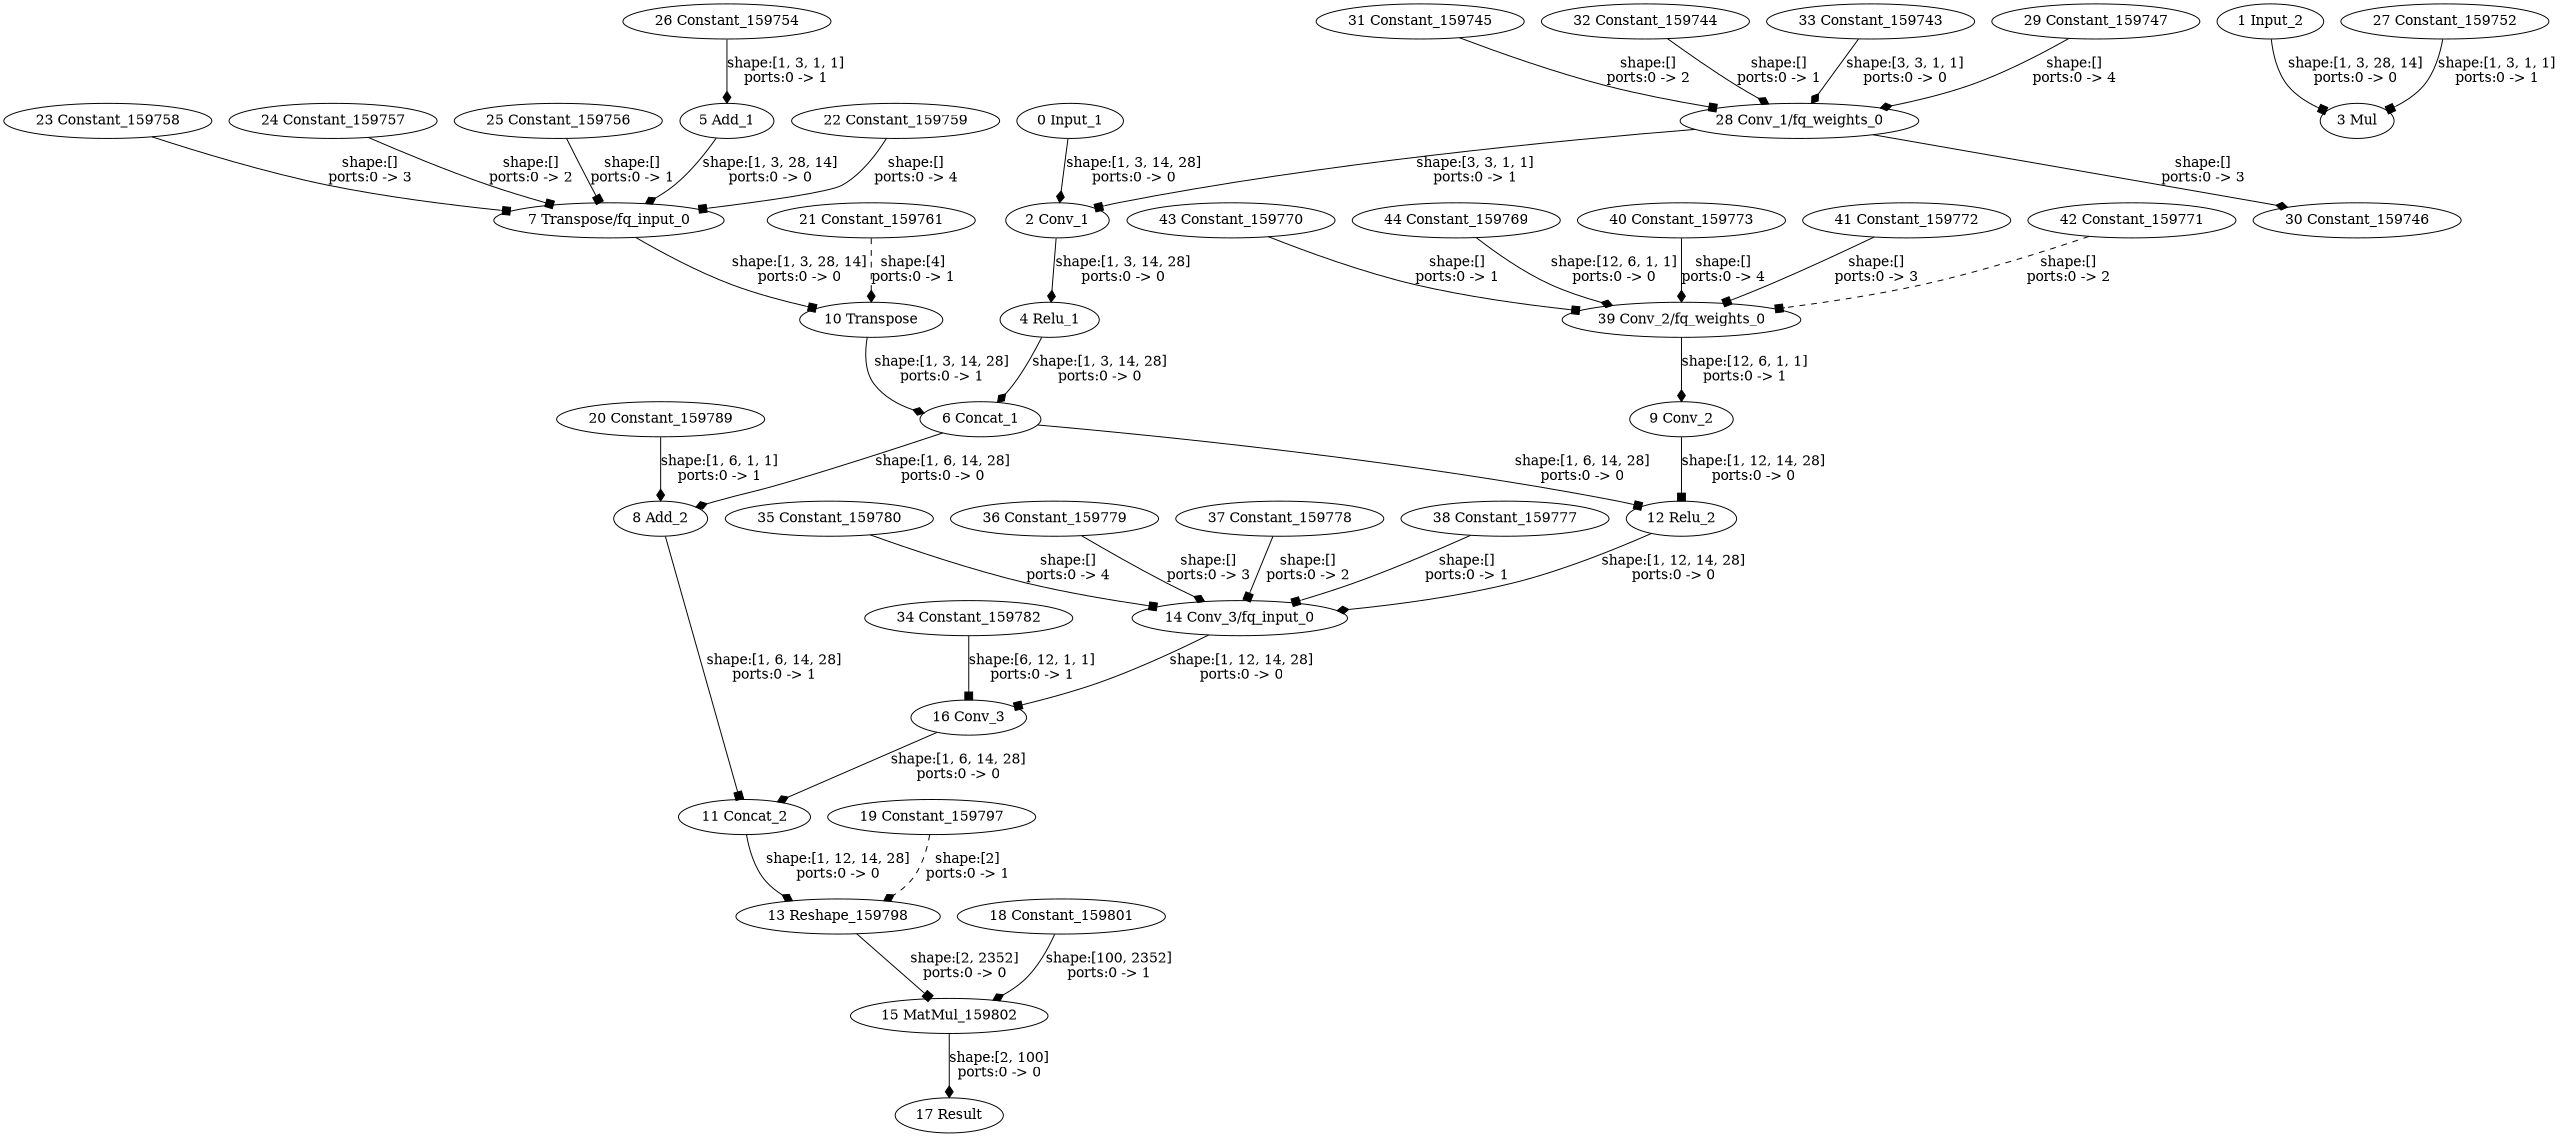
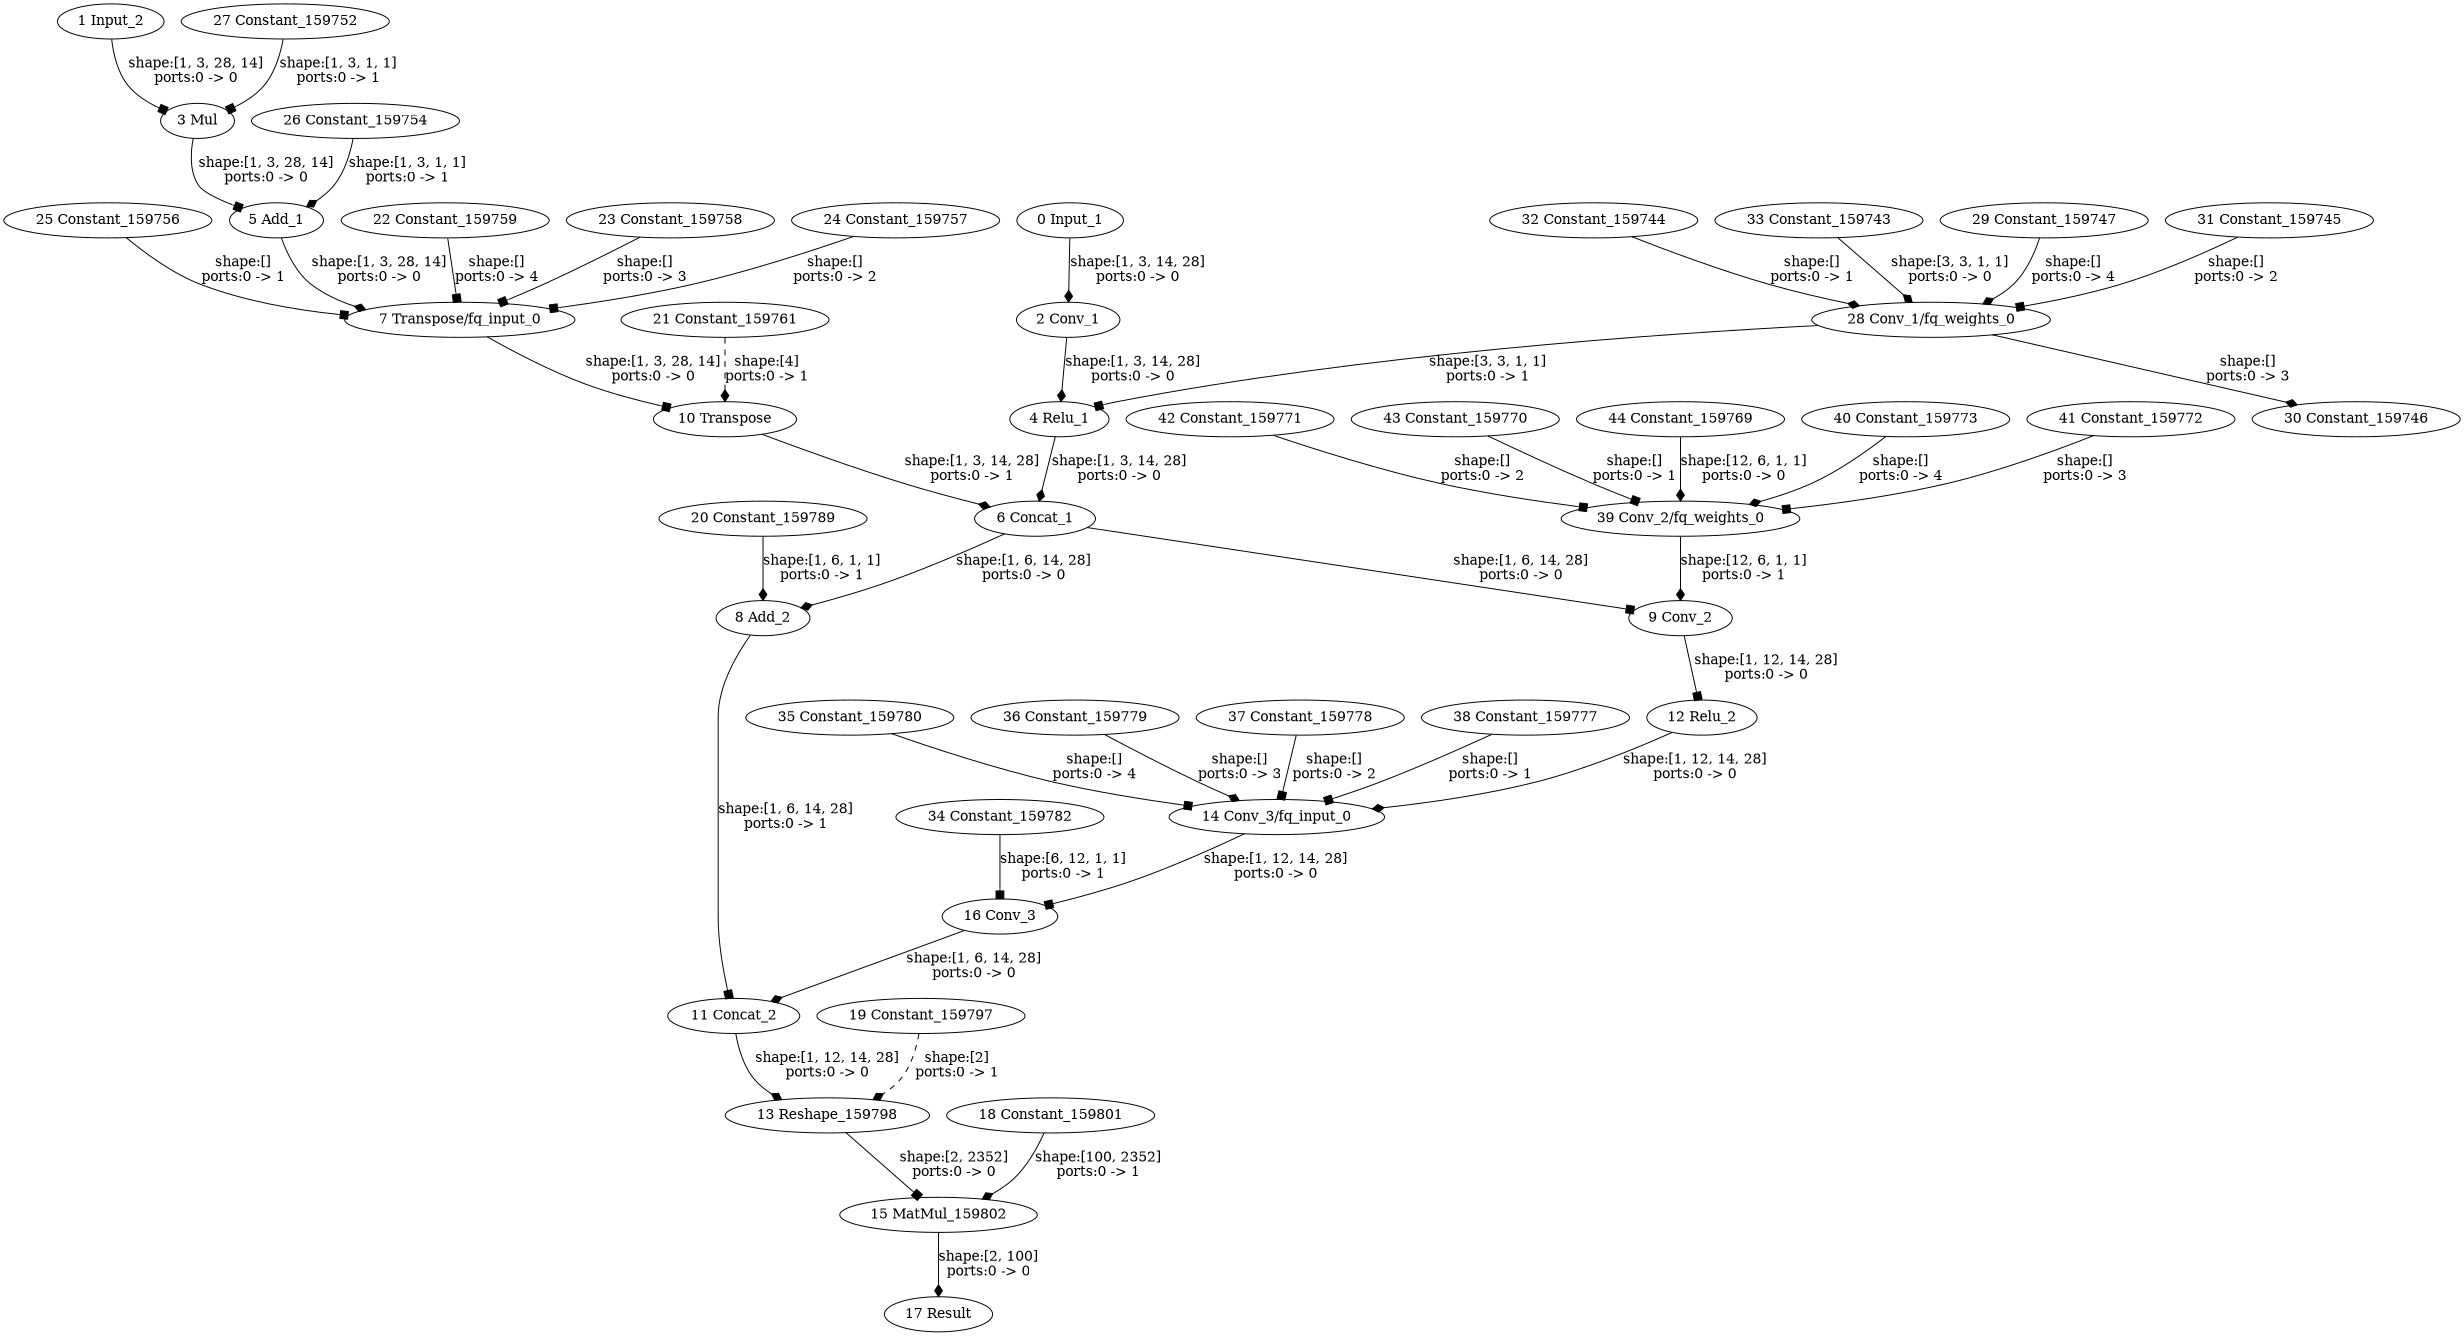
(1399, 159) -> (1460, 353)
none -> (196, 181)
(1939, 281) -> (1423, 480)
(1336, 457) -> (1356, 568)
